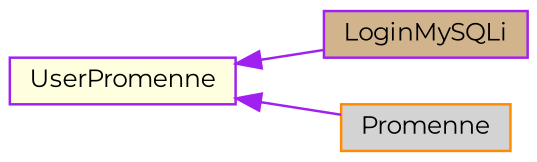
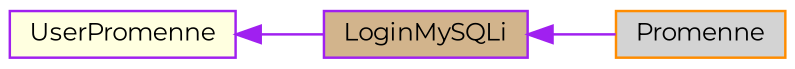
(301, 108) -> (584, 34)
